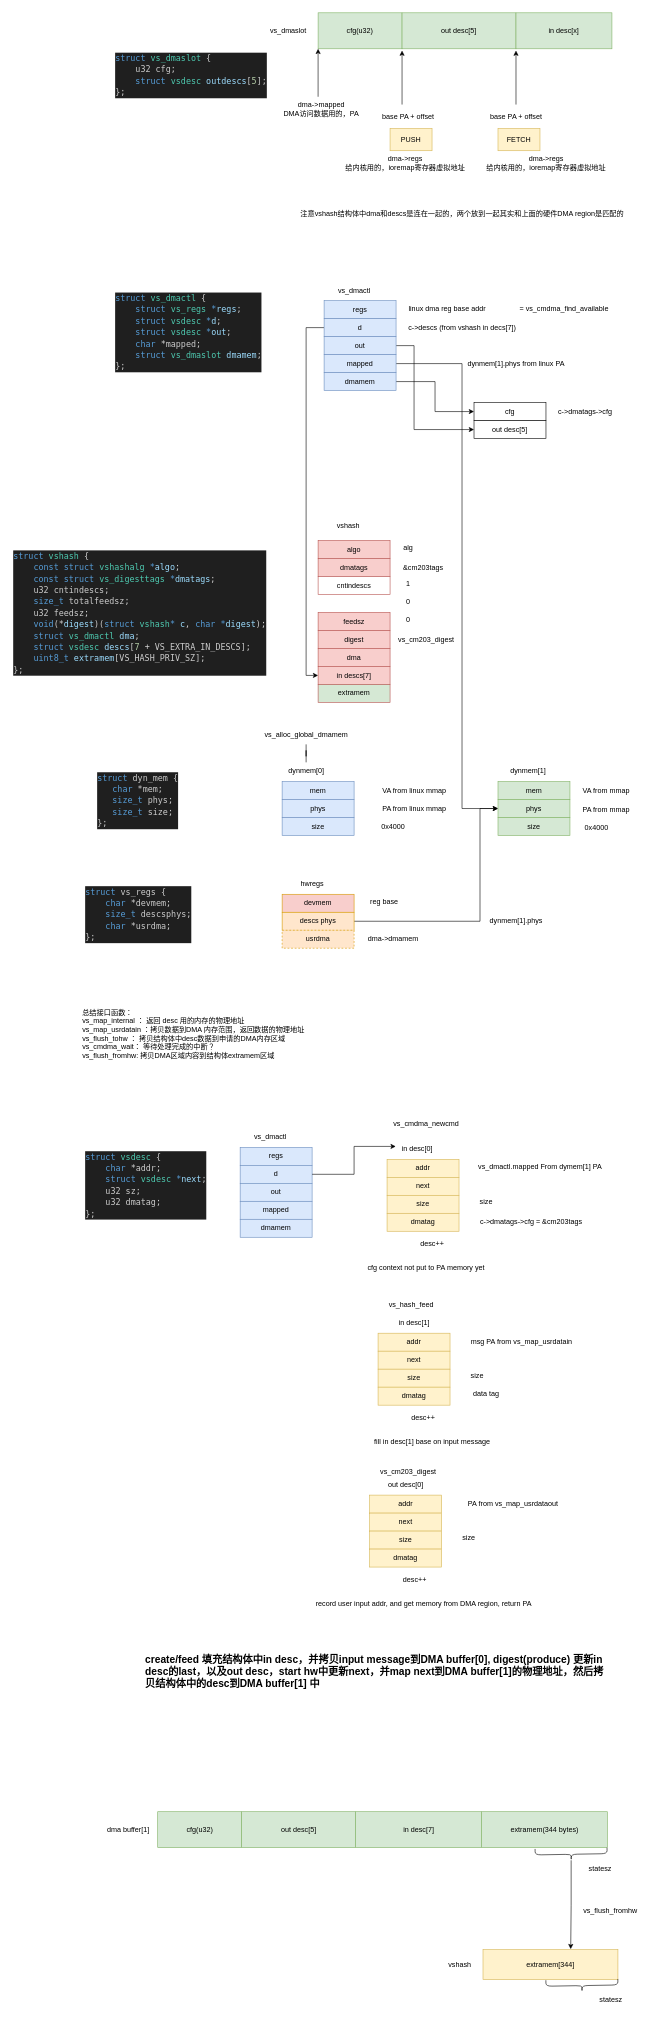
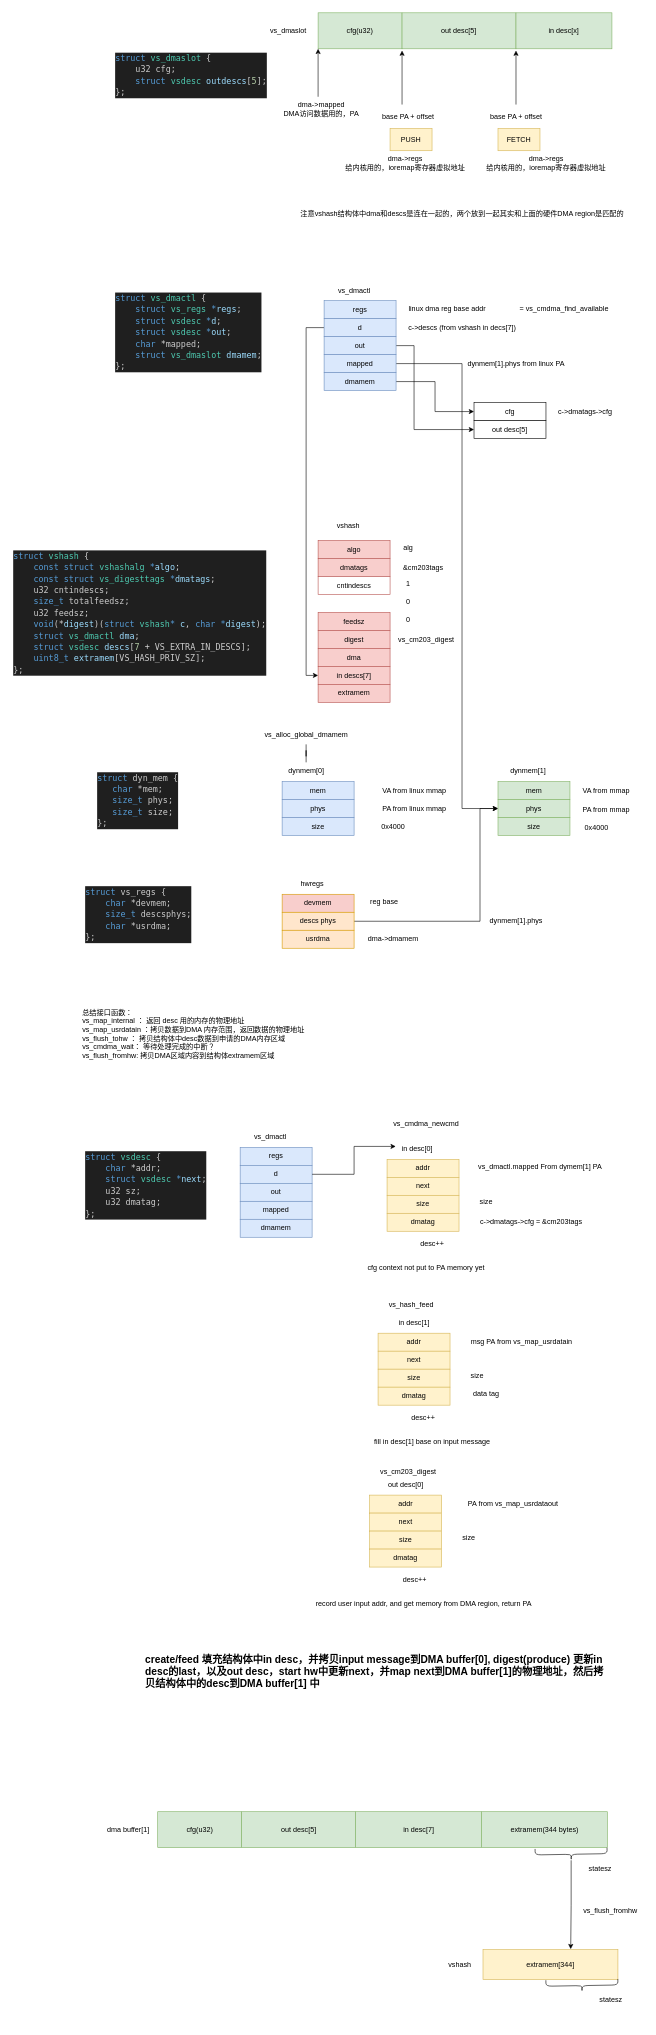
(354, 693) -> (354, 693)
(318, 939) -> (318, 939)
